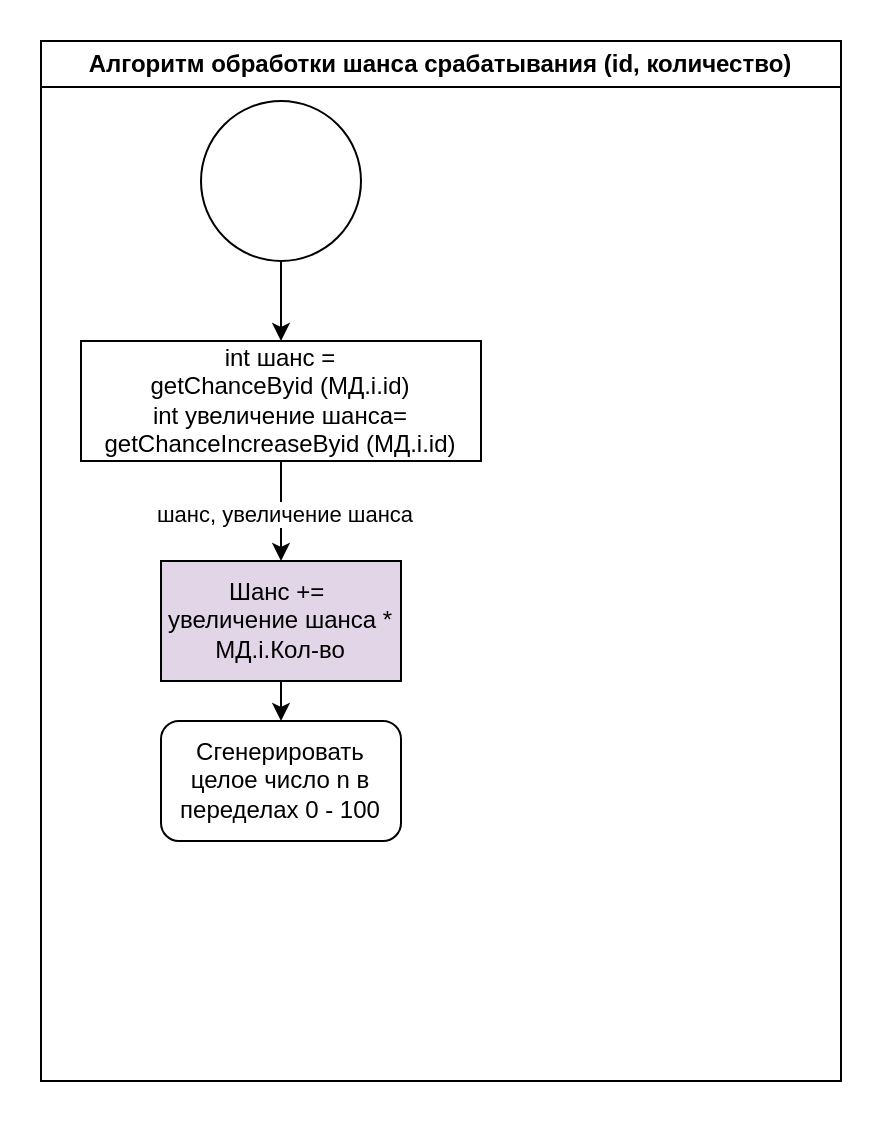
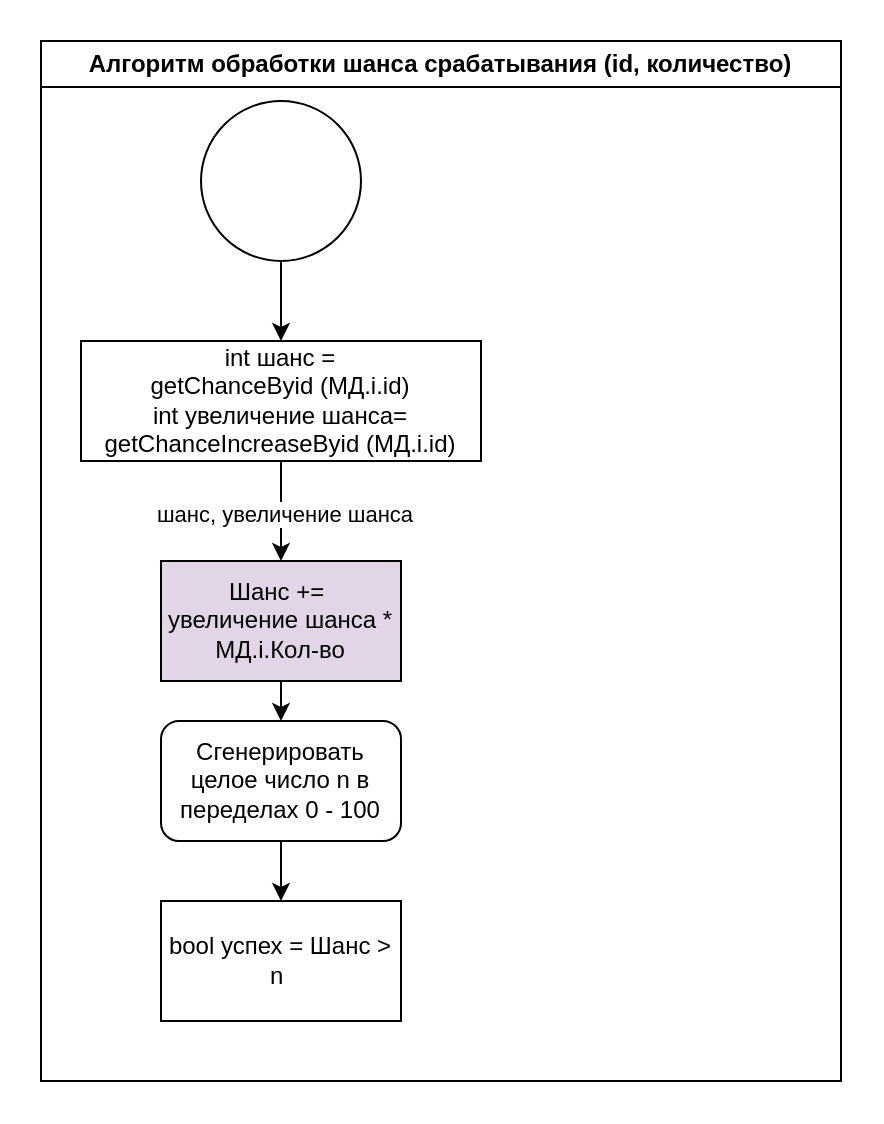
none -> (281, 864)
none -> (281, 961)
